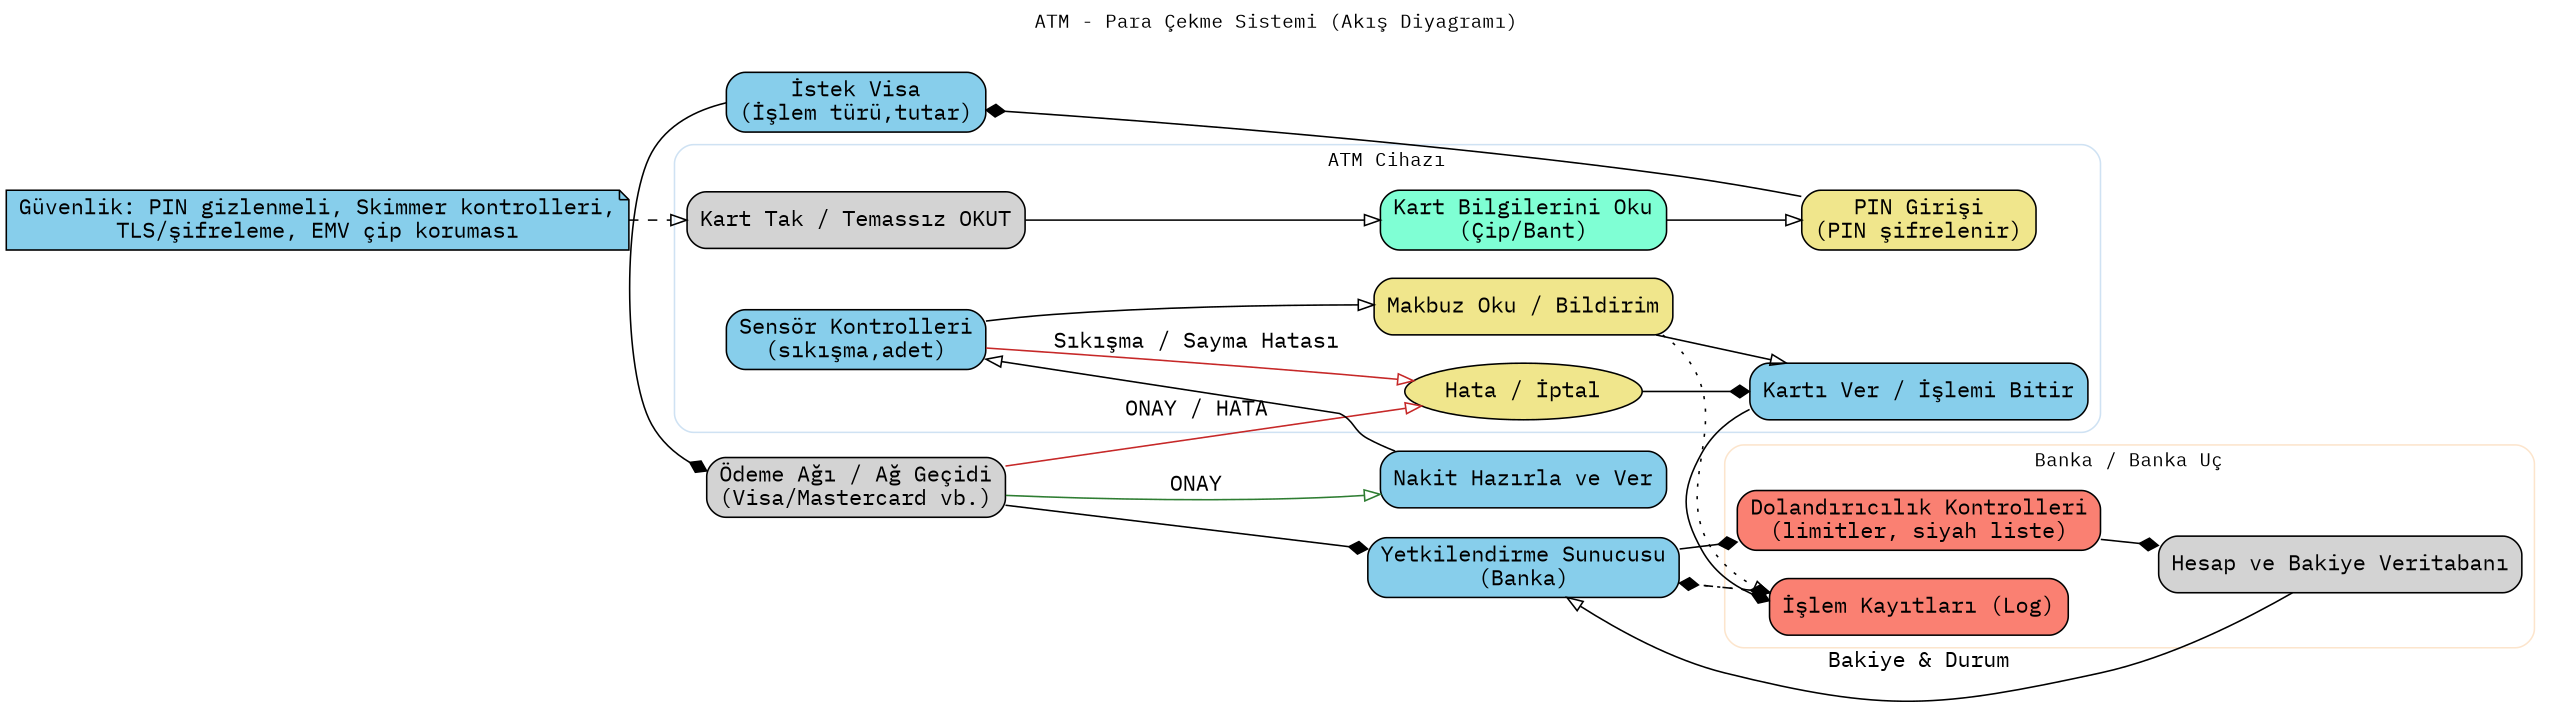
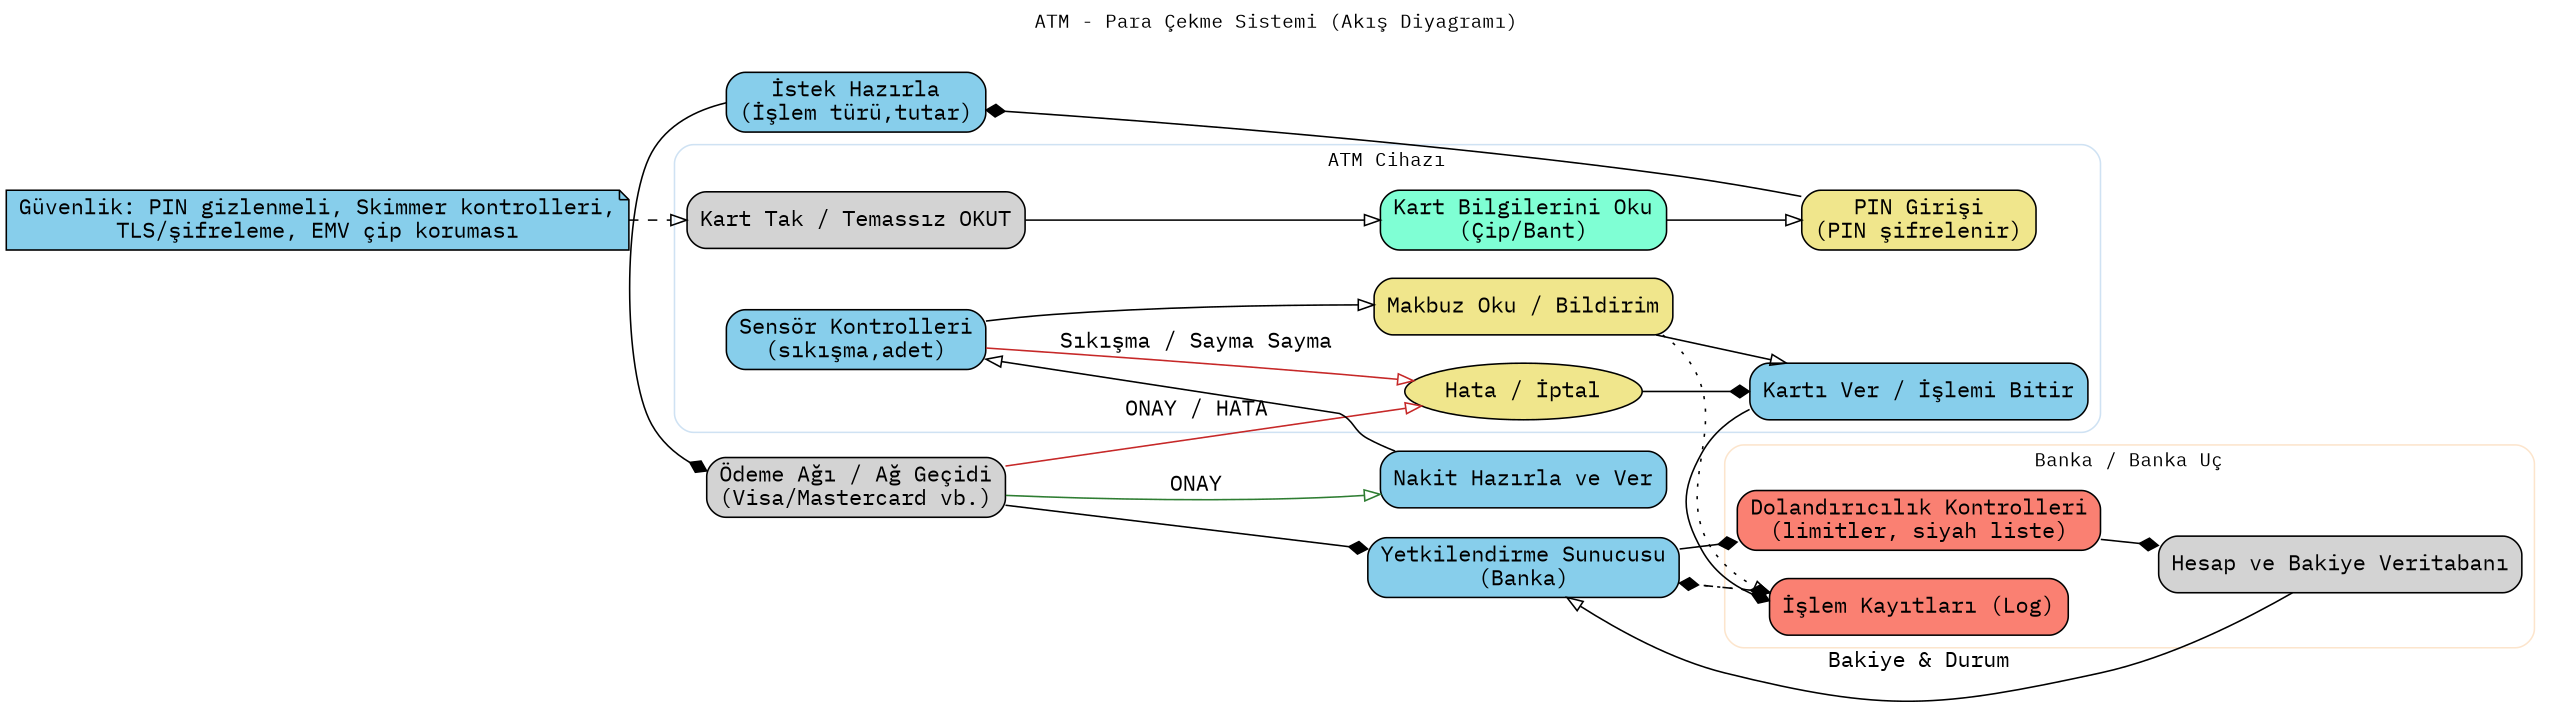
(856, 102) -> (856, 102)
(1196, 342) -> (1196, 342)
